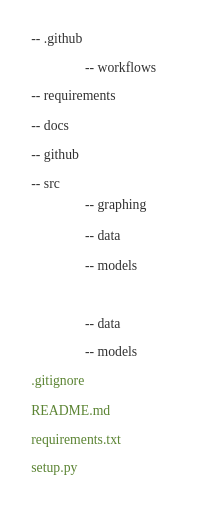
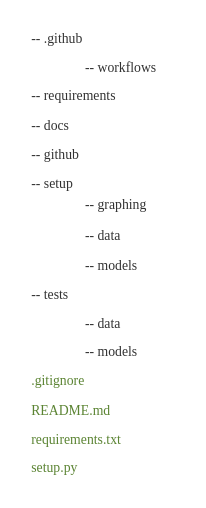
(53, 183) -> (61, 183)
none -> (76, 294)
